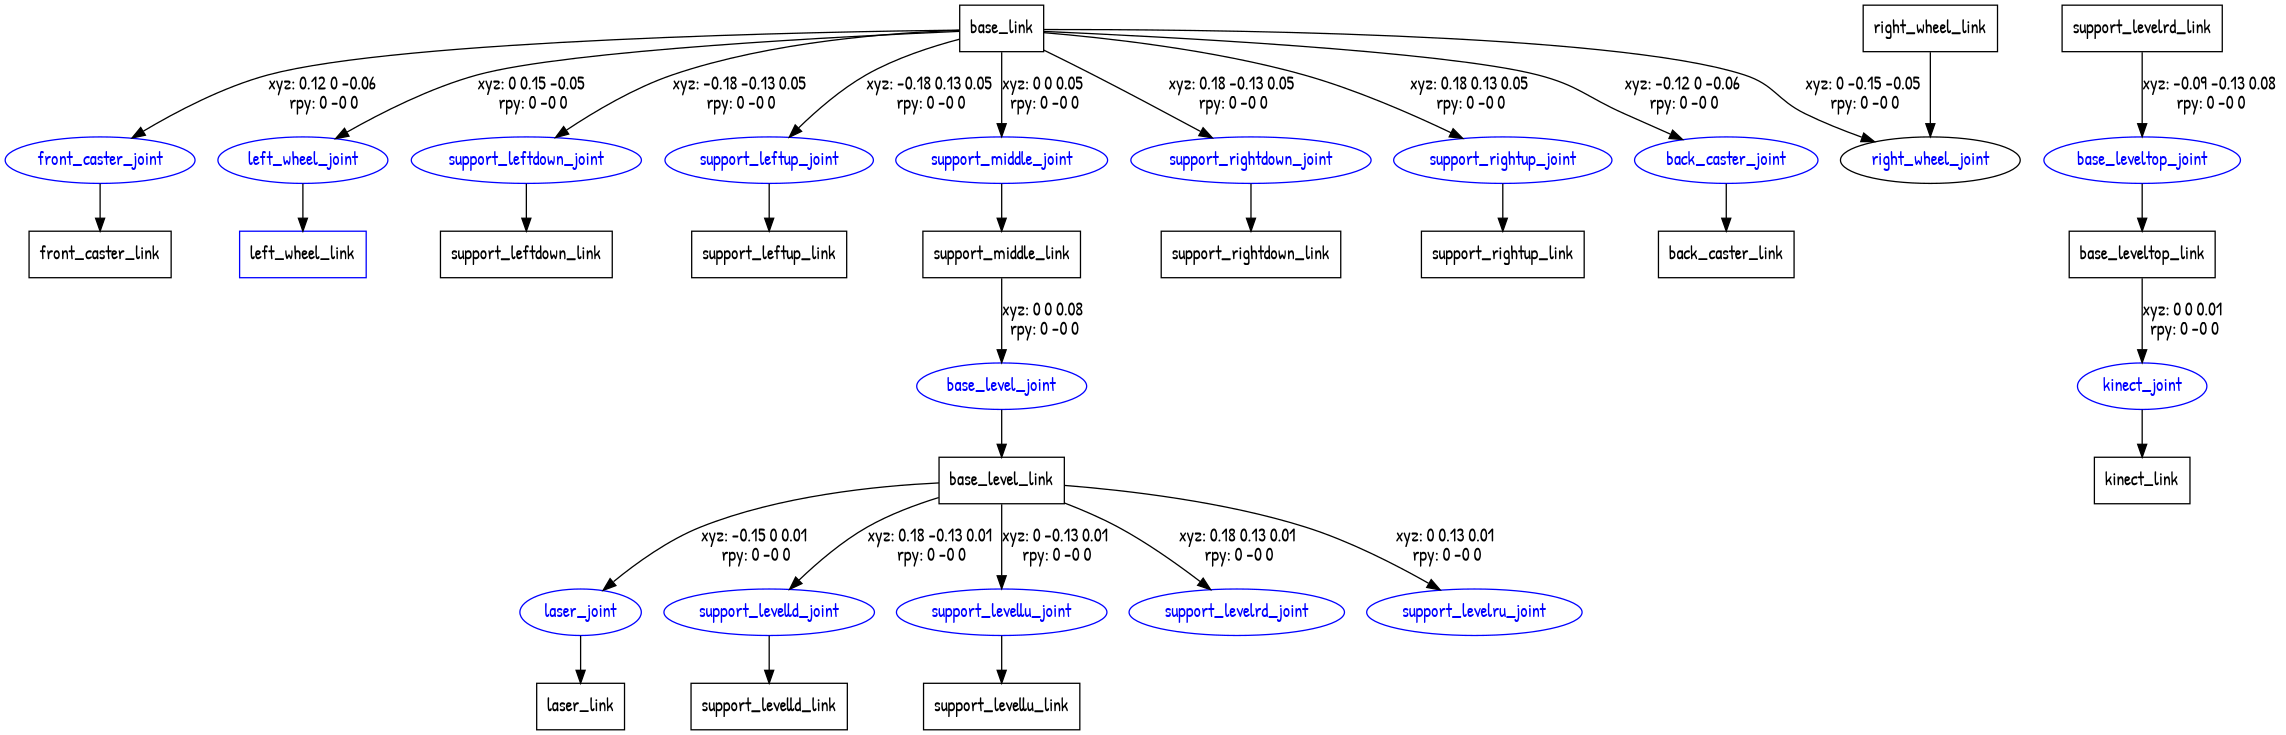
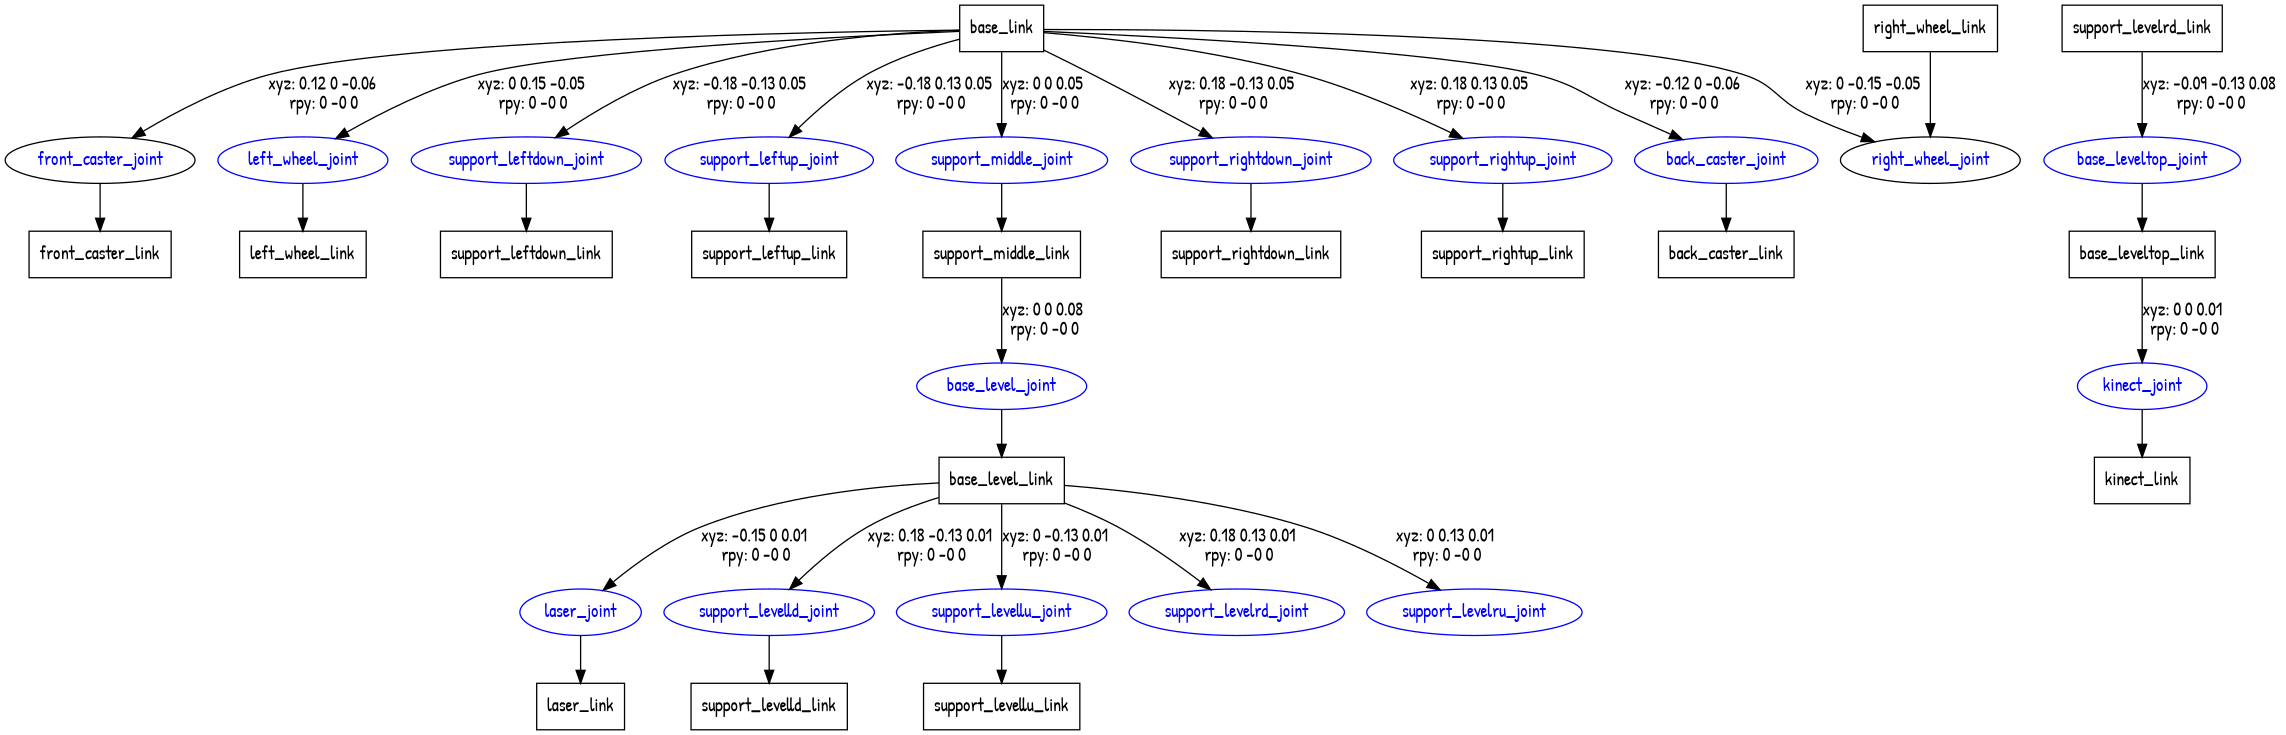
(100, 160) -> (100, 160)
(303, 254) -> (303, 254)
